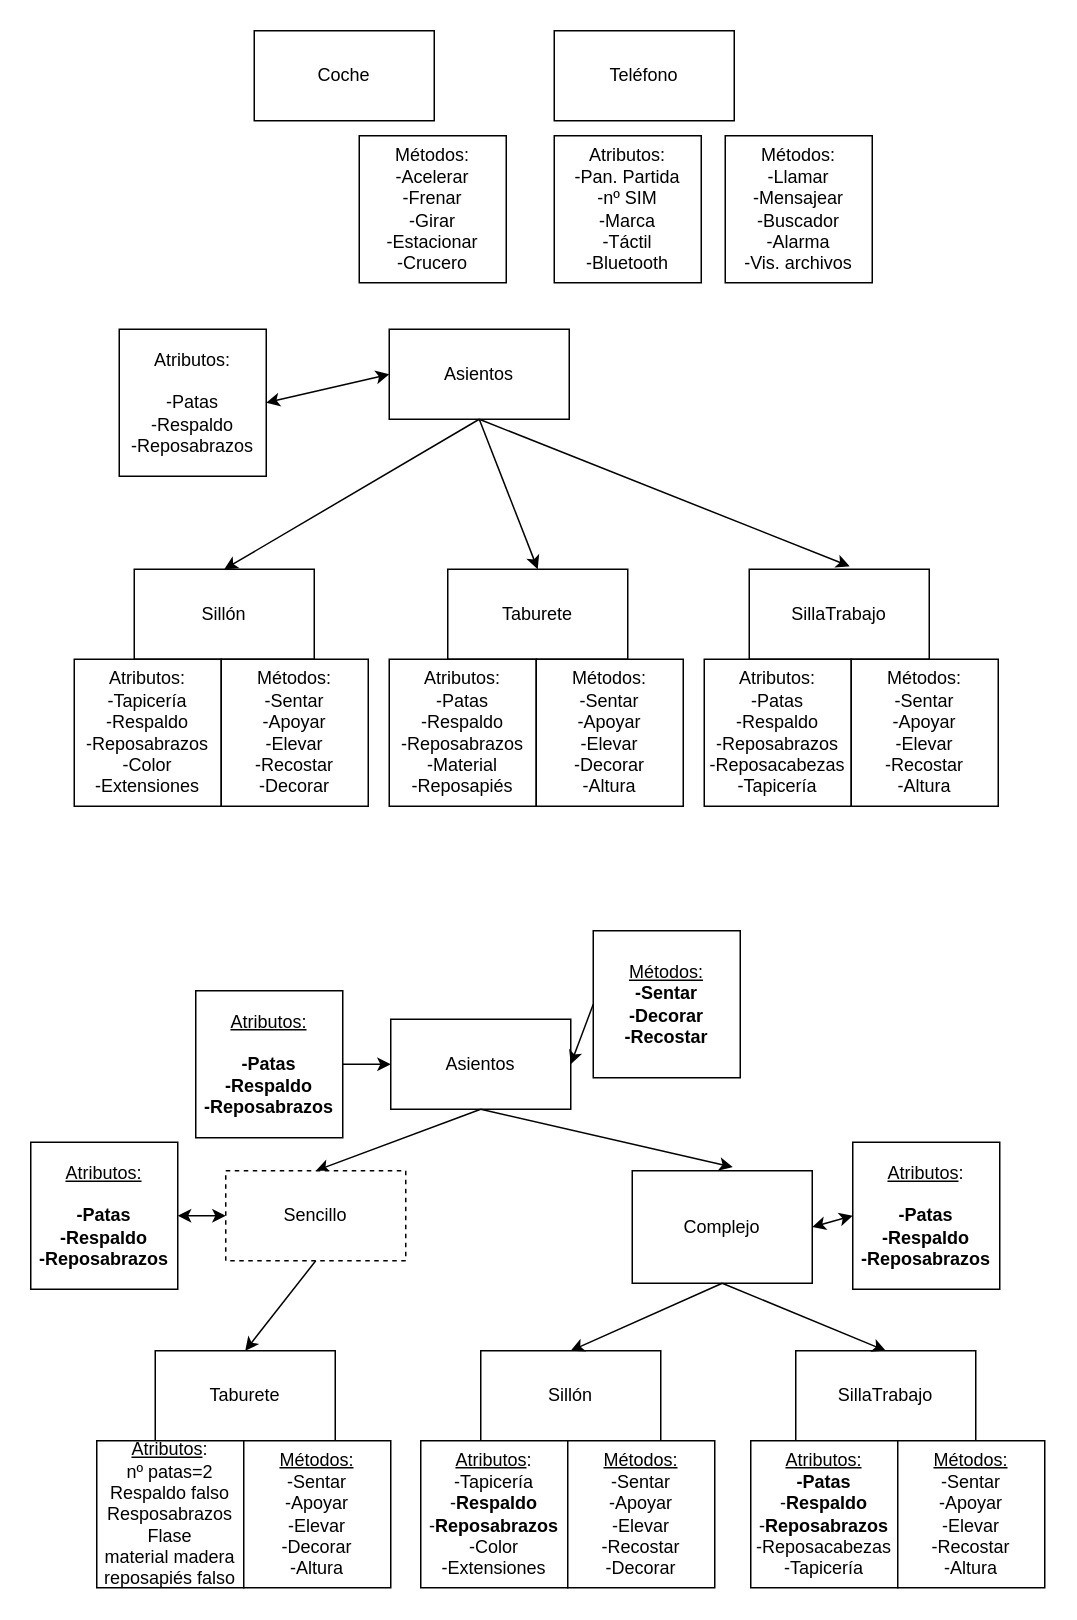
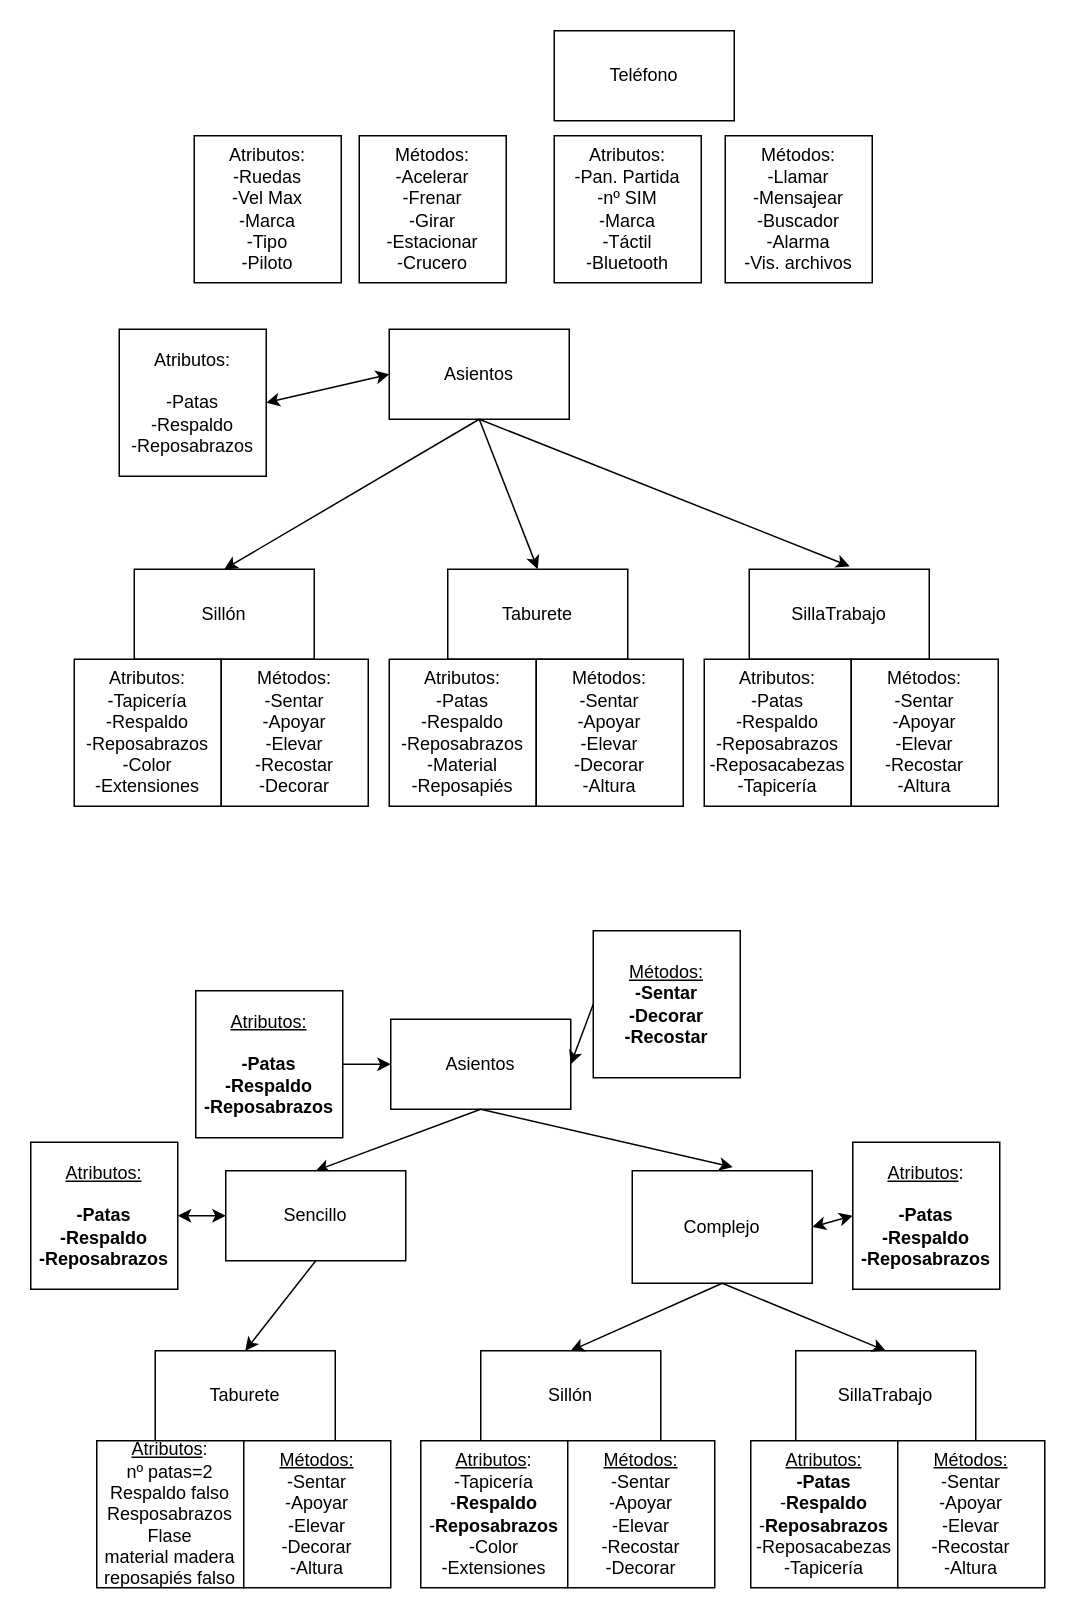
(344, 76) -> none
none -> (268, 209)
(316, 1216) -> (316, 1216)
